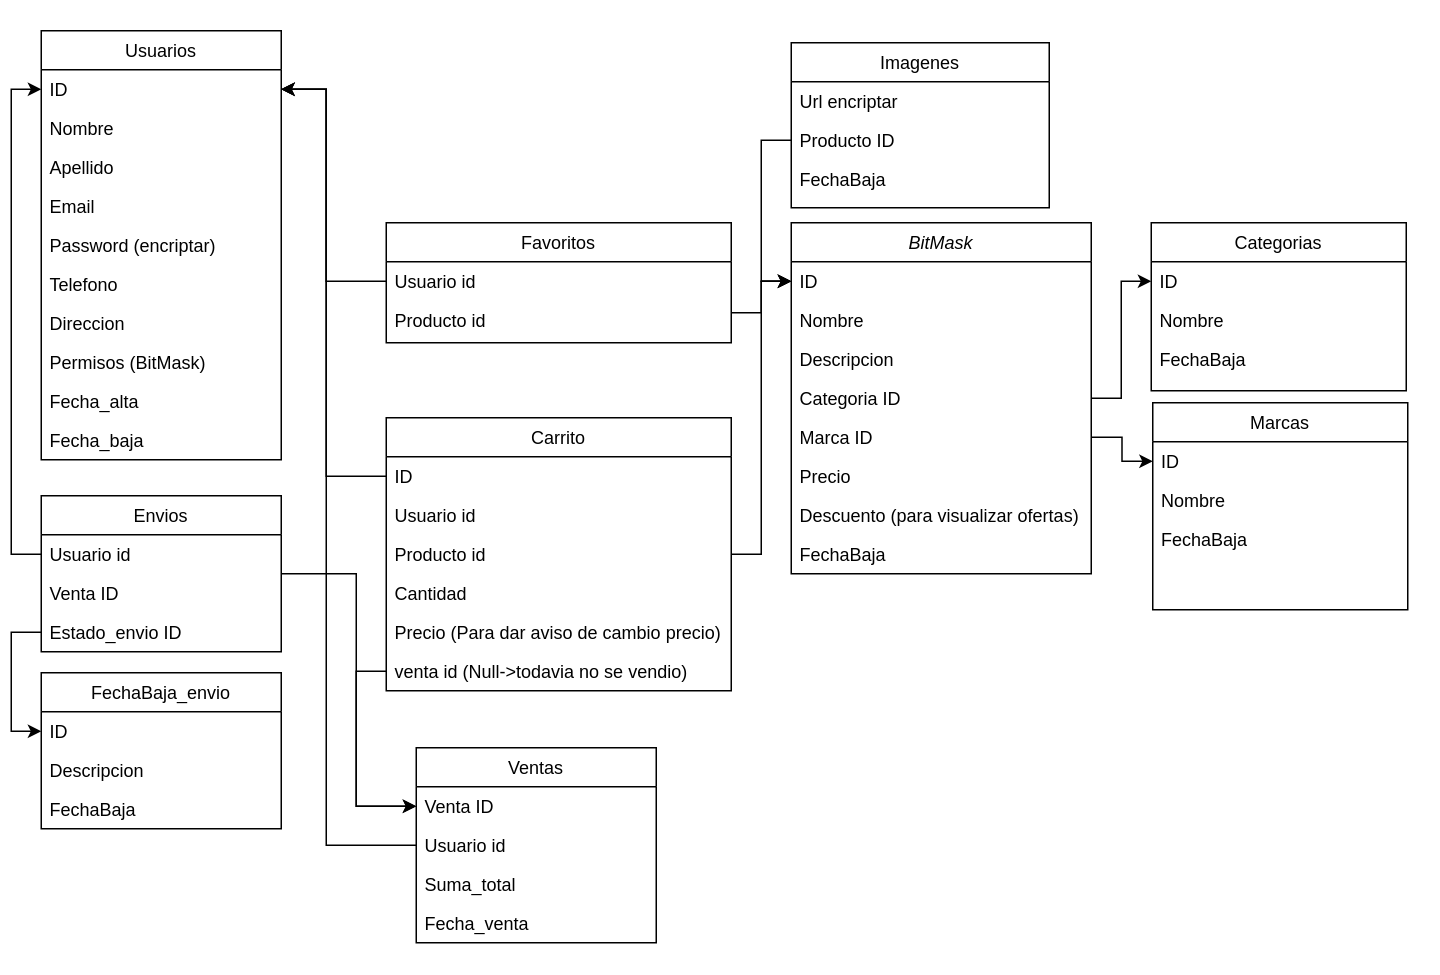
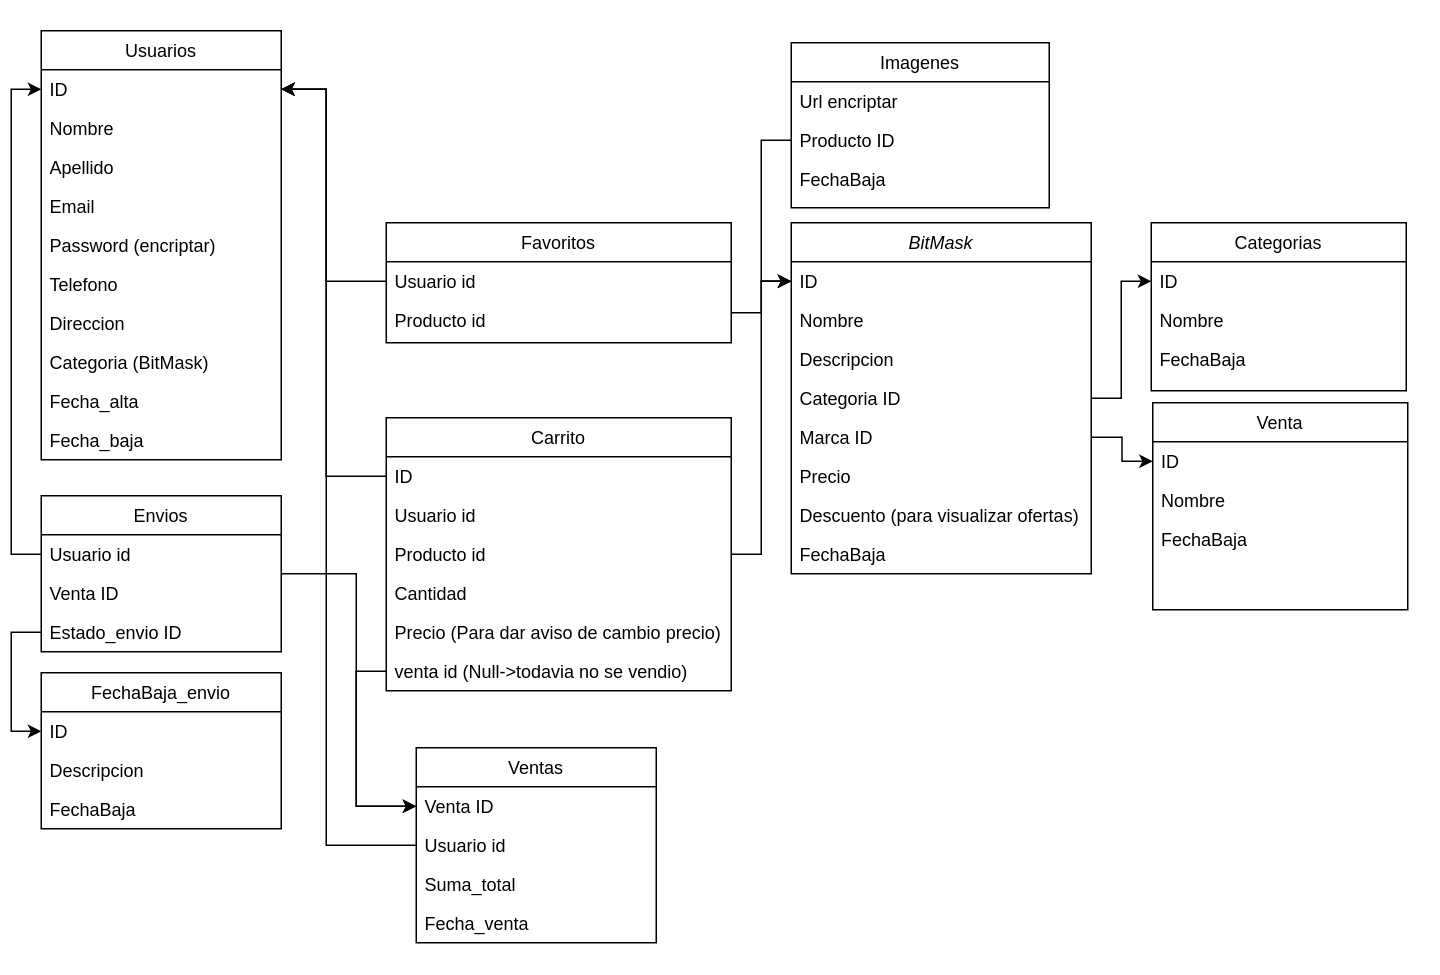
(133, 363) -> (138, 363)
(1280, 423) -> (1280, 423)
